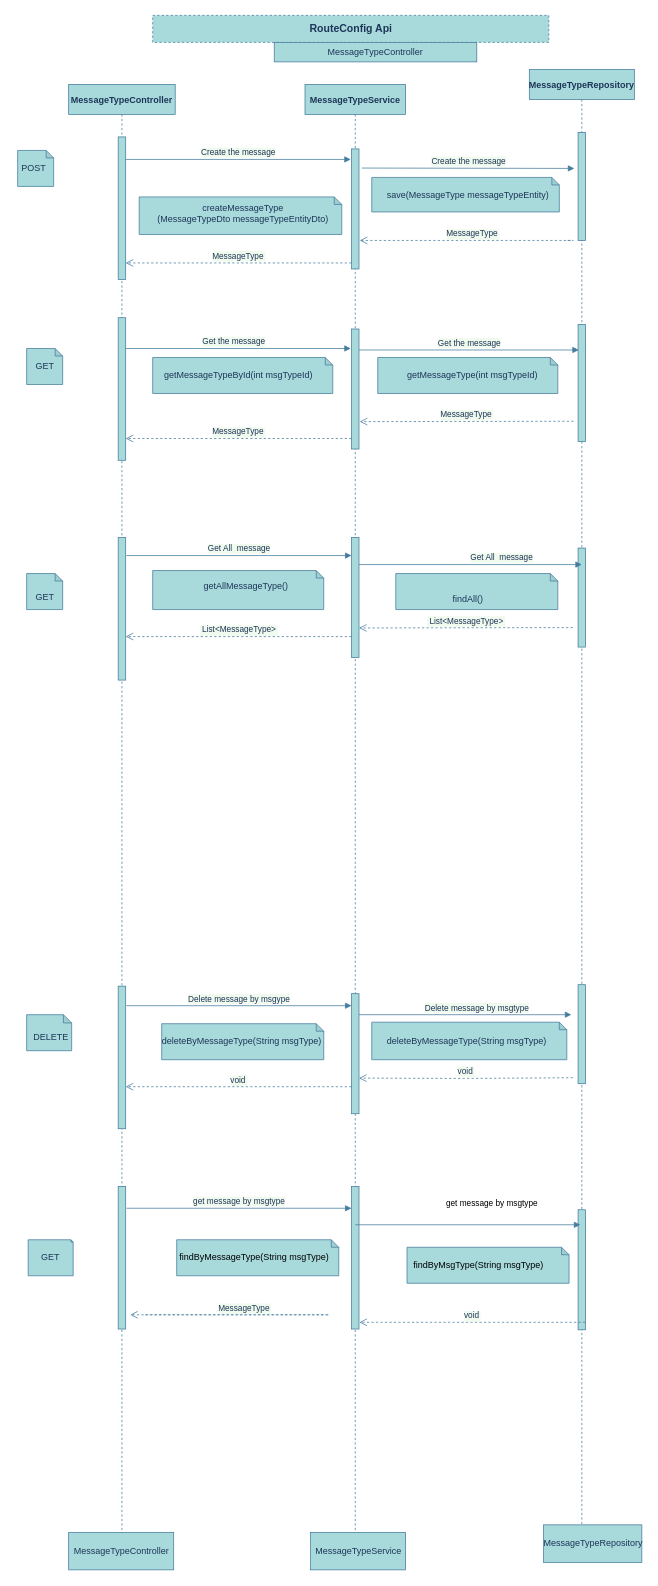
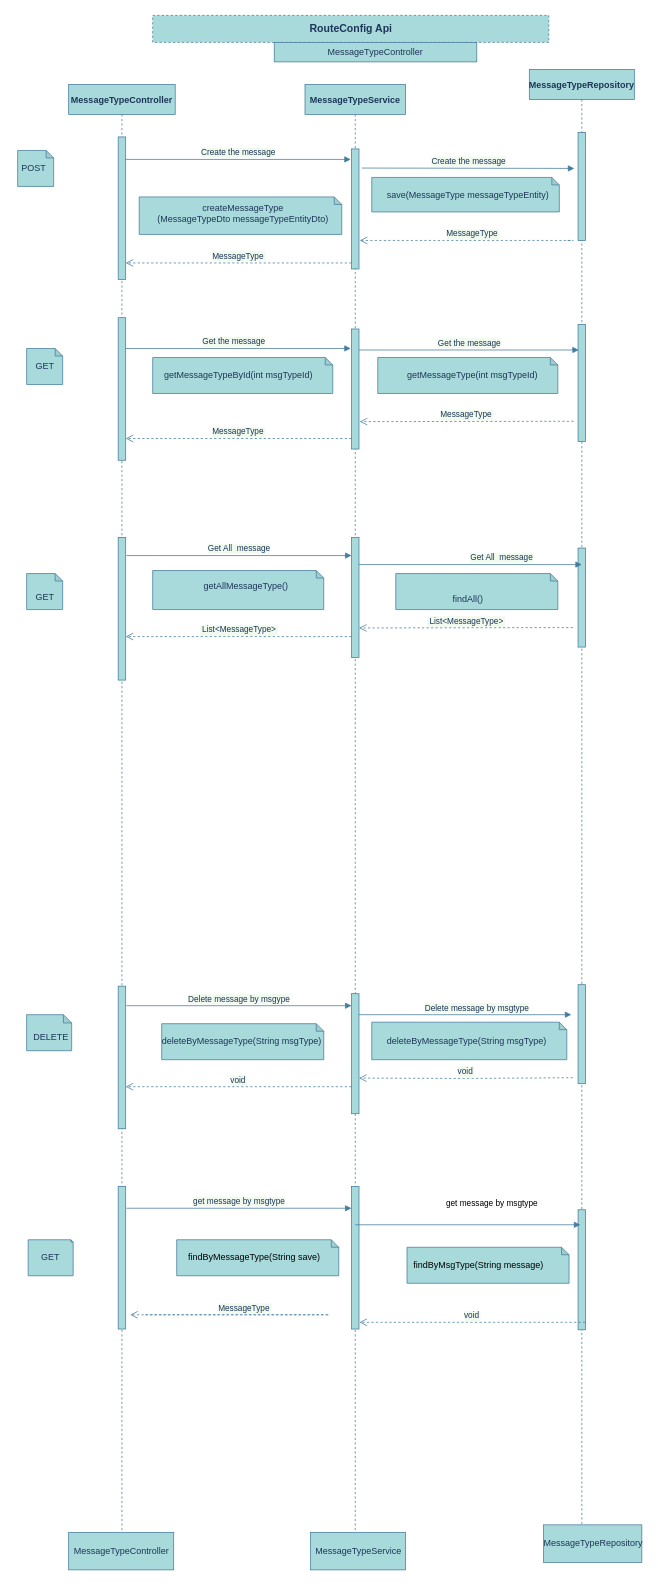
(254, 1257) -> (254, 1257)
(479, 1265) -> (479, 1265)
